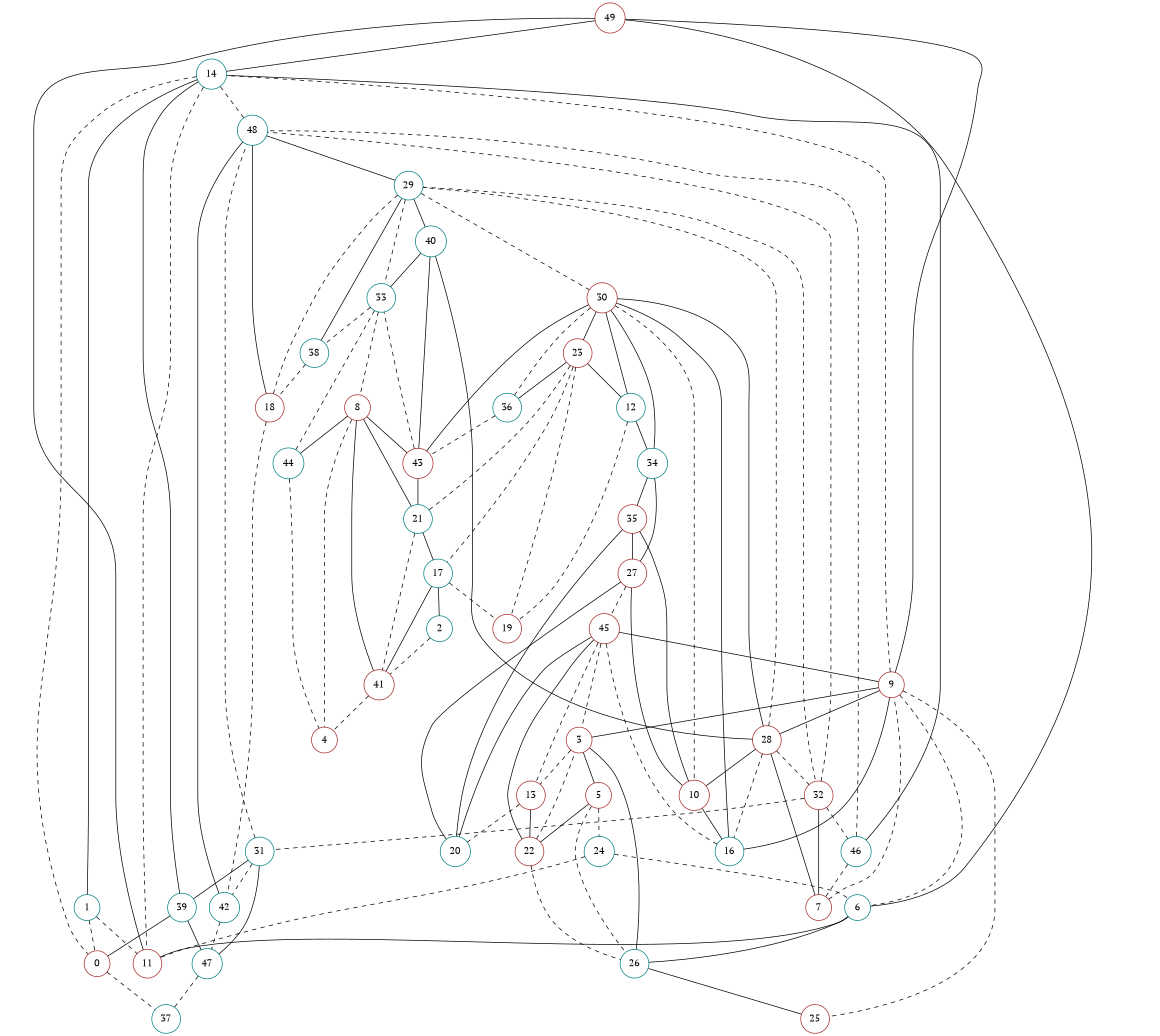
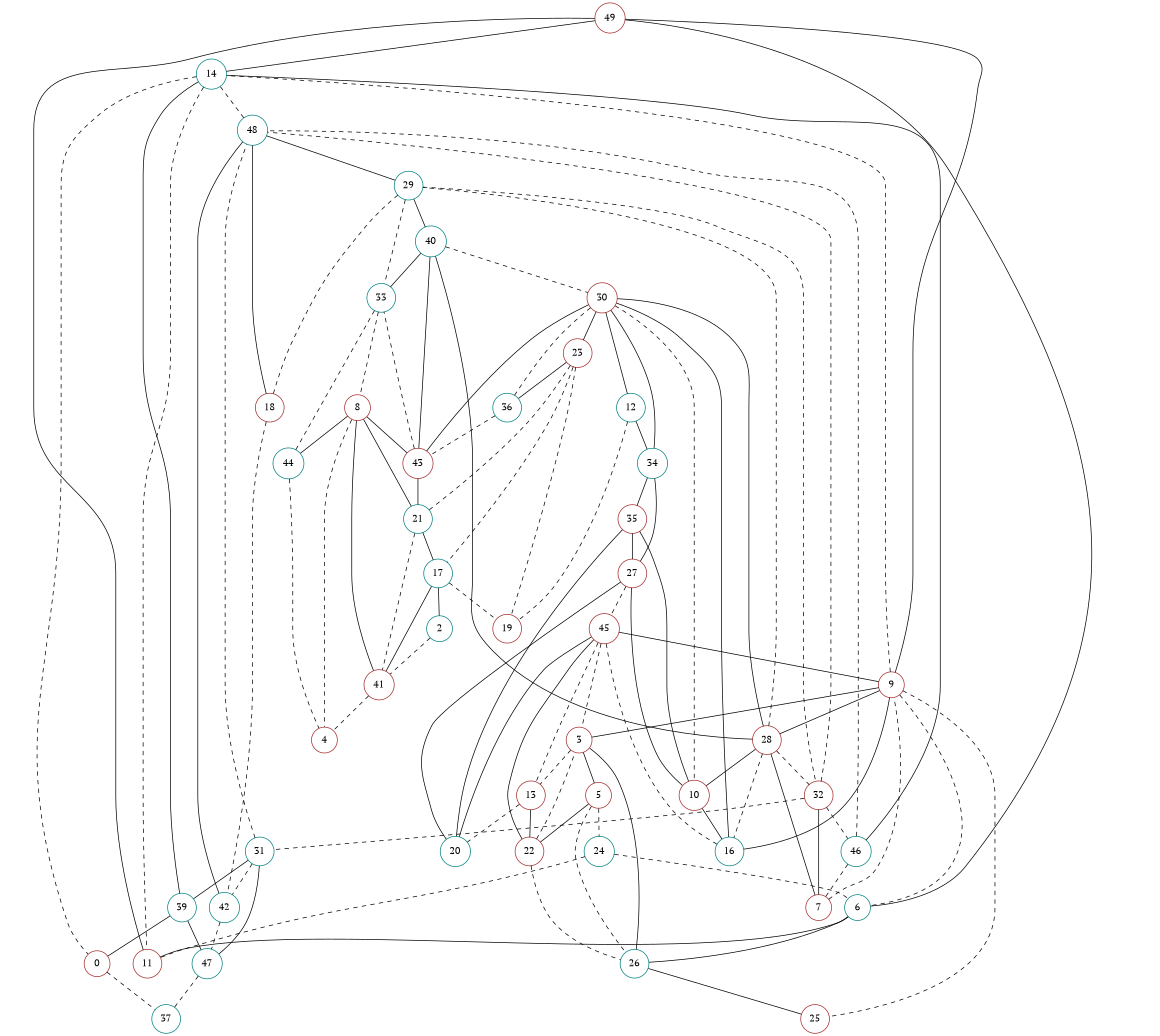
(505, 242) -> (517, 270)
(314, 353) -> none
(604, 380) -> none
(87, 908) -> none
